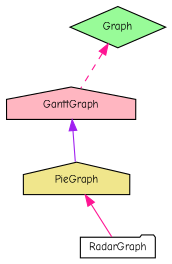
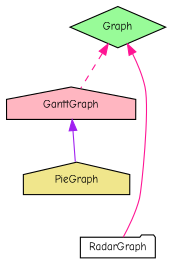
(101, 221) -> (145, 146)
